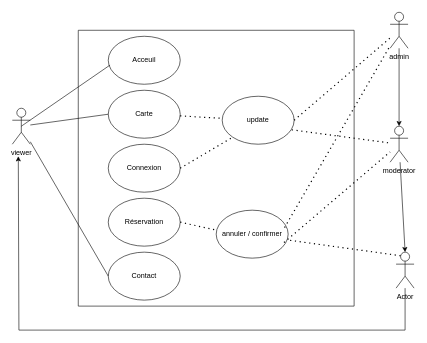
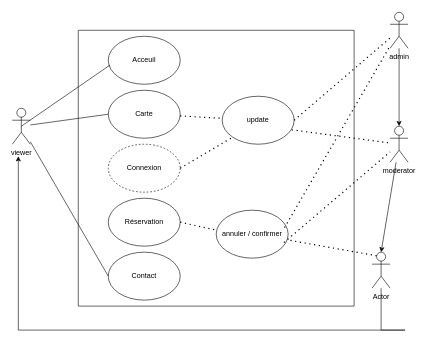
(144, 168) -> (144, 168)
(405, 270) -> (381, 270)
